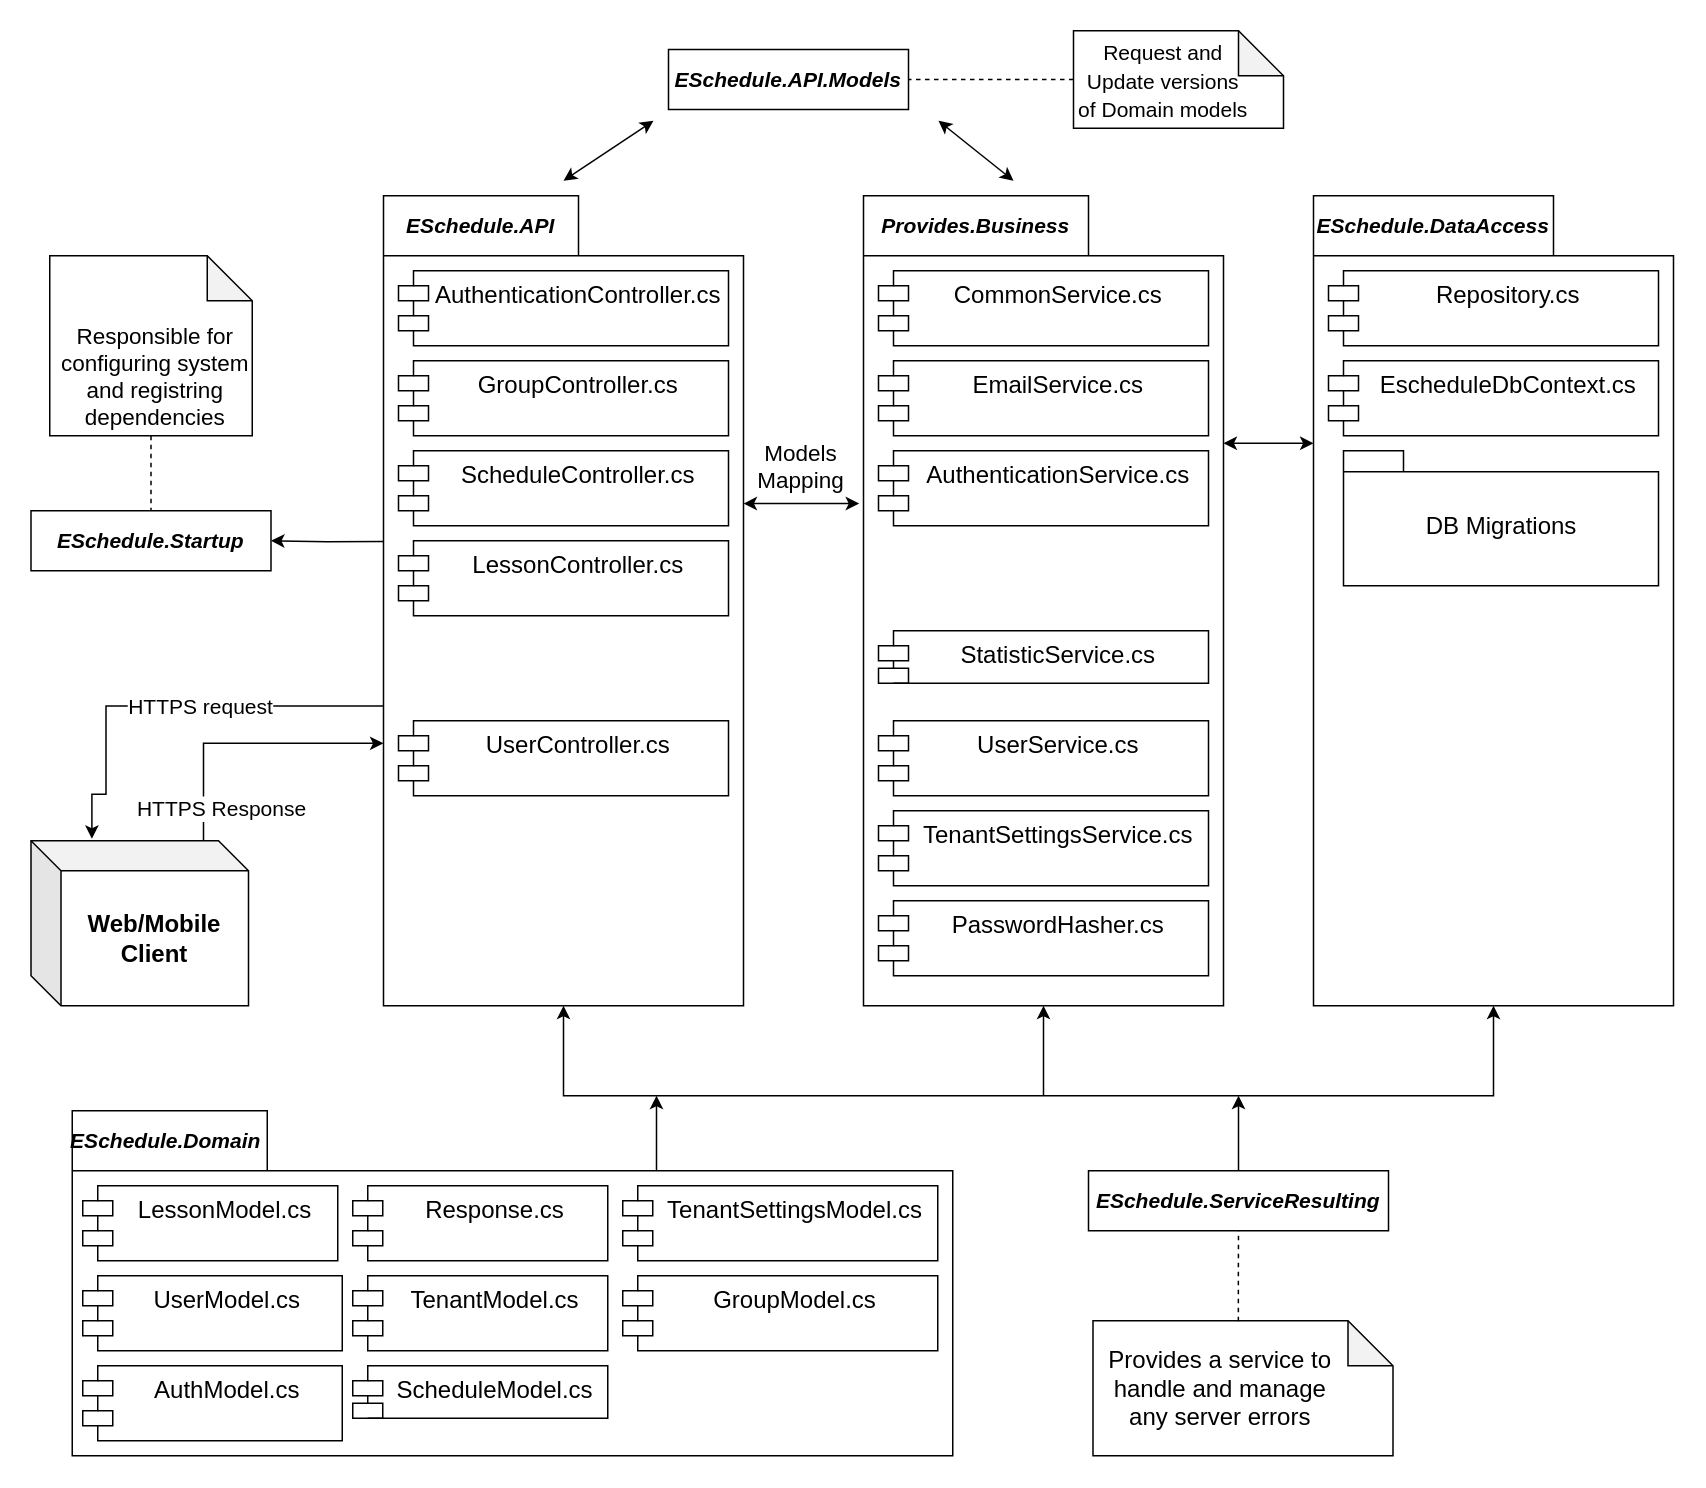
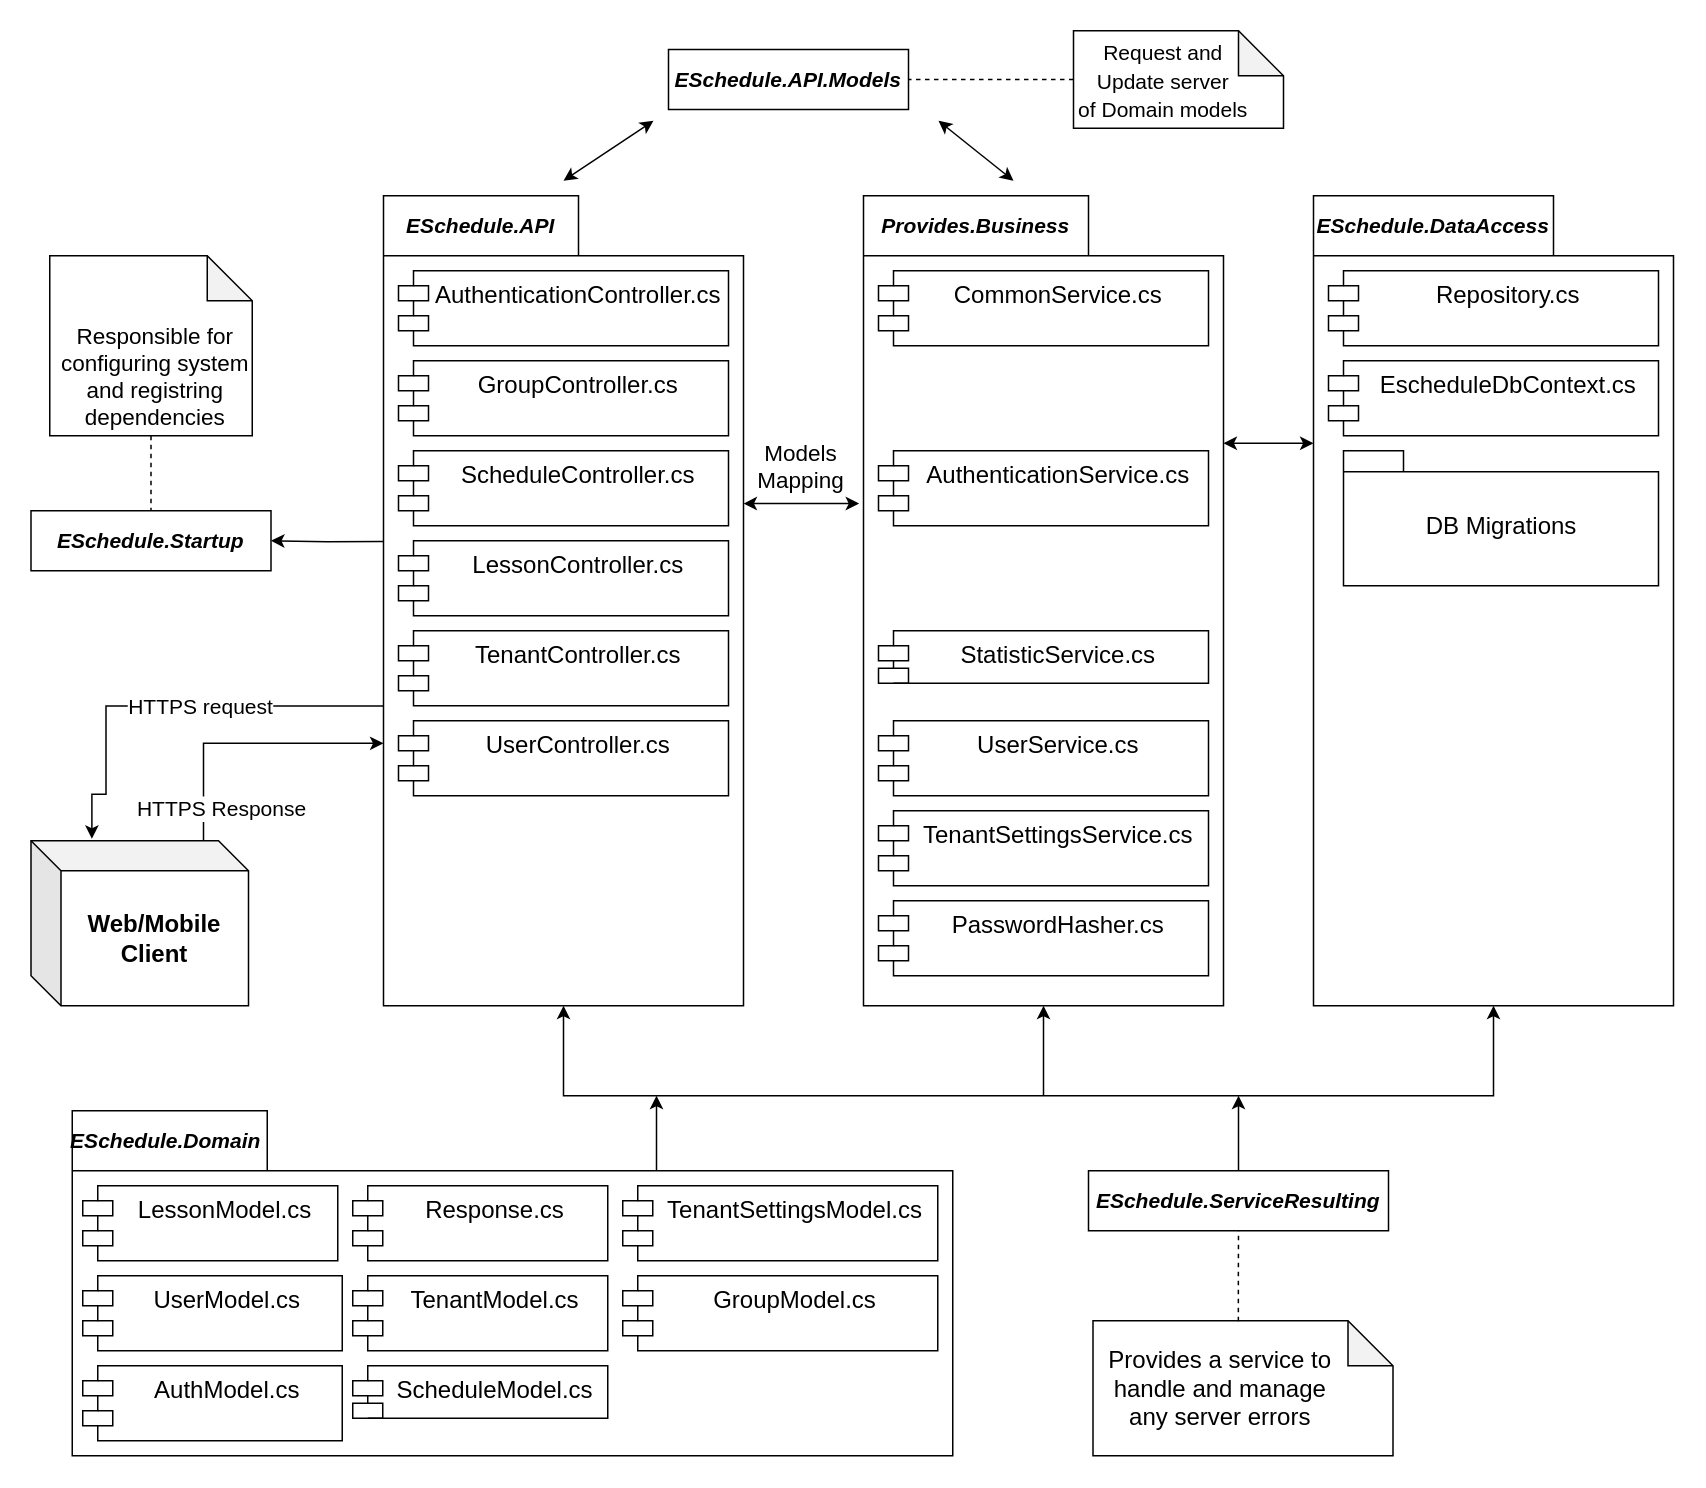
(1163, 80) -> (1163, 80)
(1043, 398) -> none
none -> (563, 668)
